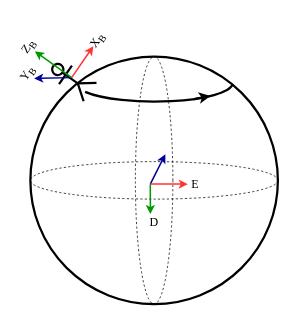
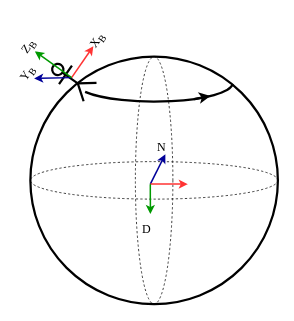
none -> (162, 147)
(195, 184) -> none
(154, 222) -> (147, 229)
